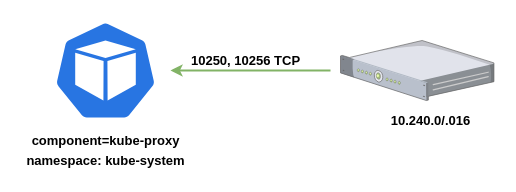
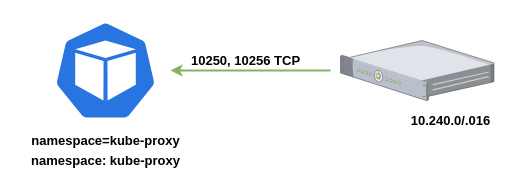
(431, 121) -> (451, 121)
(106, 141) -> (106, 141)
(106, 161) -> (106, 161)
